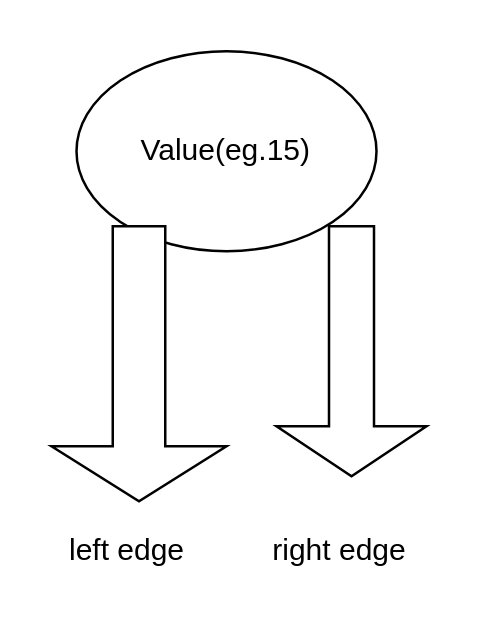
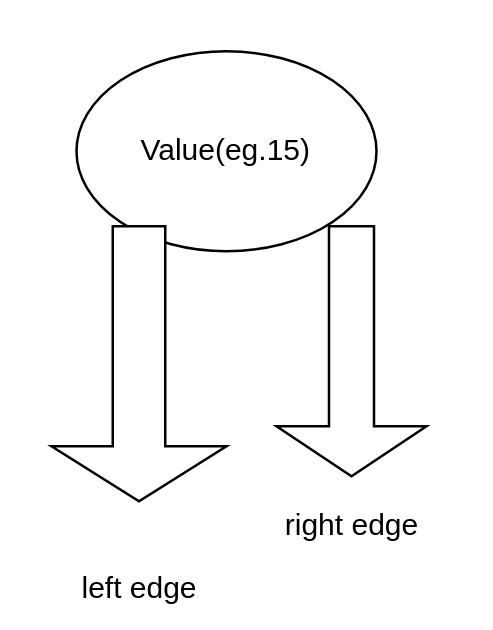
(126, 551) -> (139, 589)
(339, 551) -> (351, 526)
